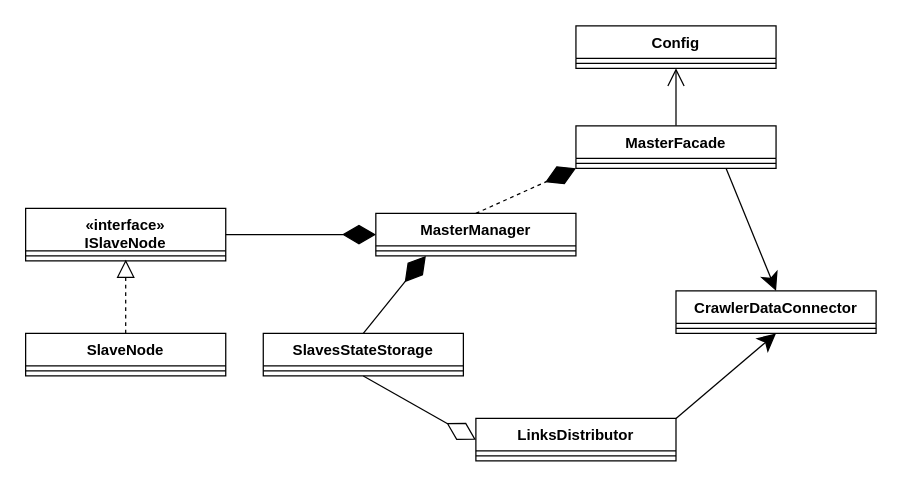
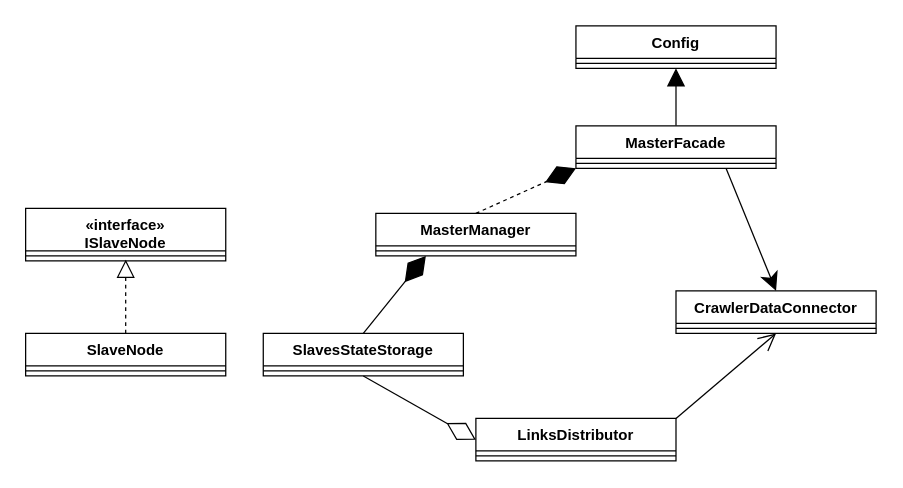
(676, 80) -> (676, 87)
(284, 234) -> none
(765, 343) -> (768, 339)
